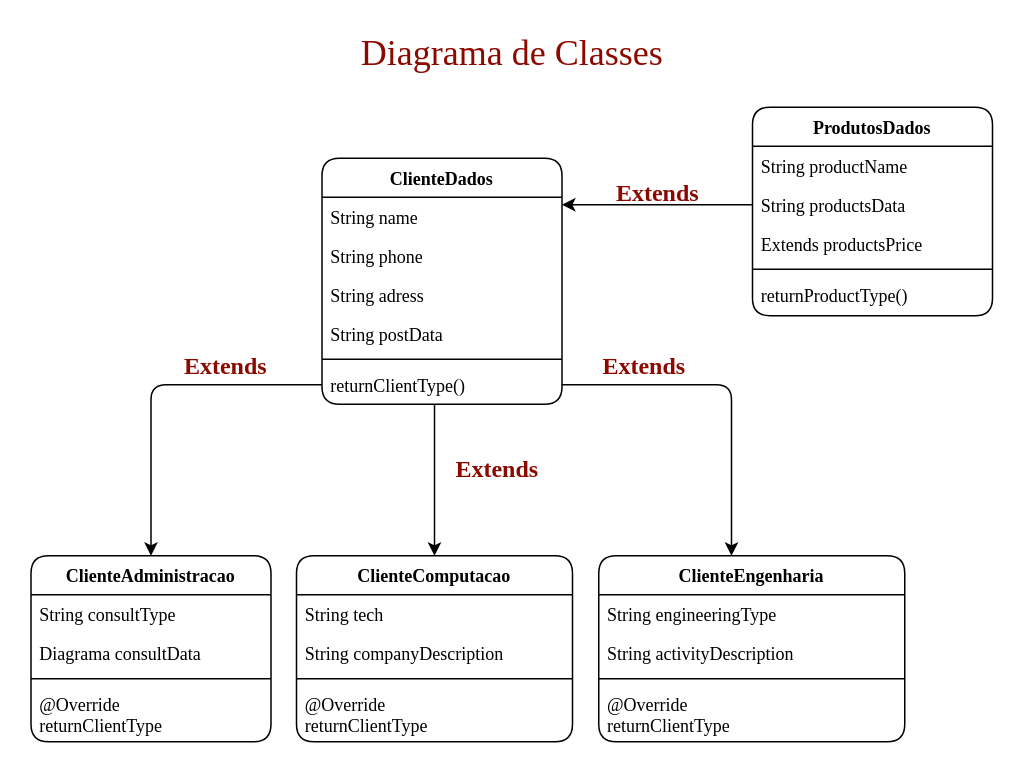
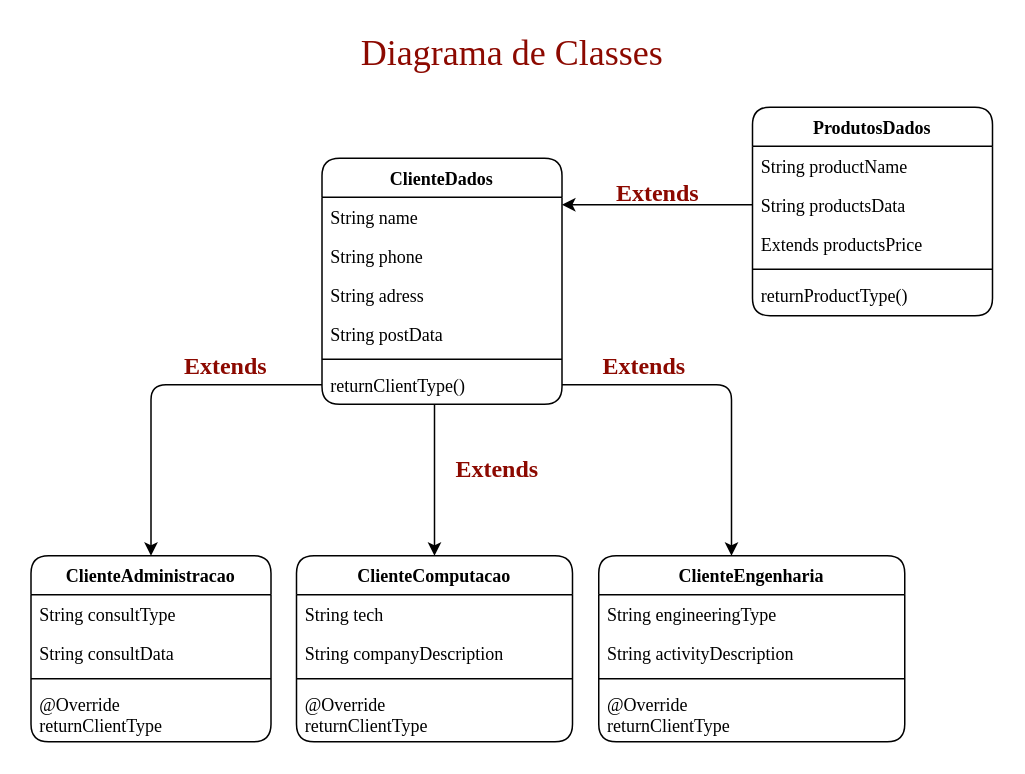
(133, 654) -> (123, 654)
